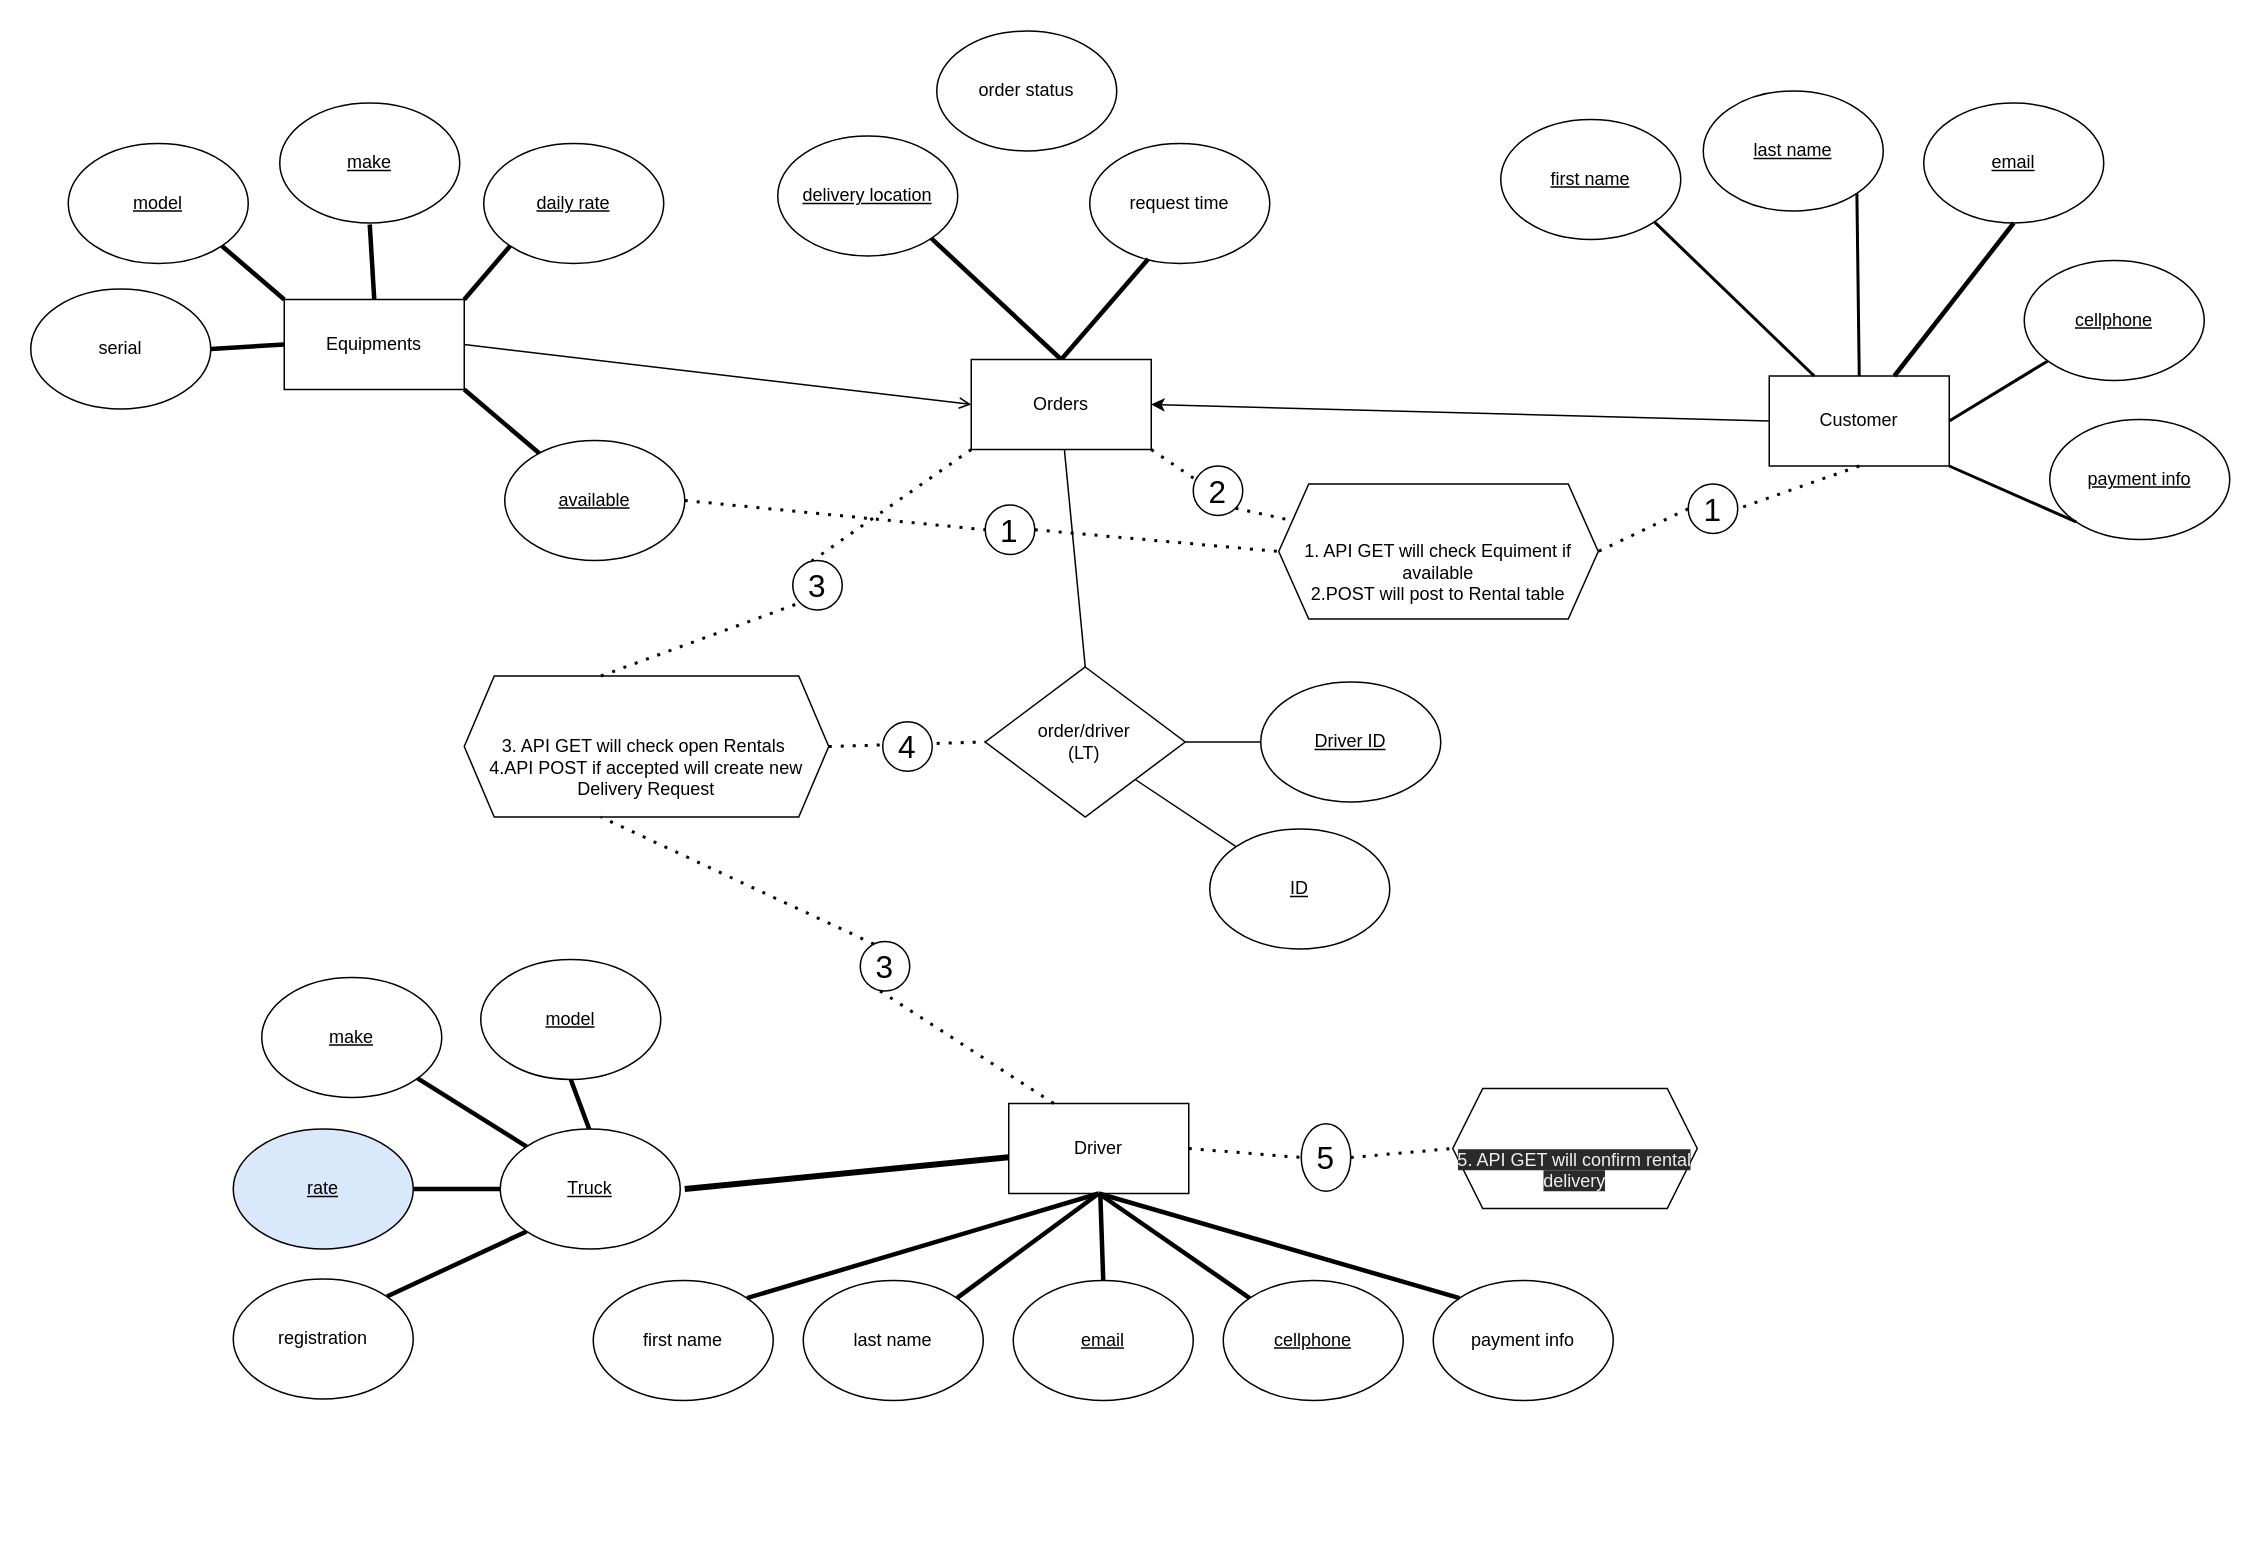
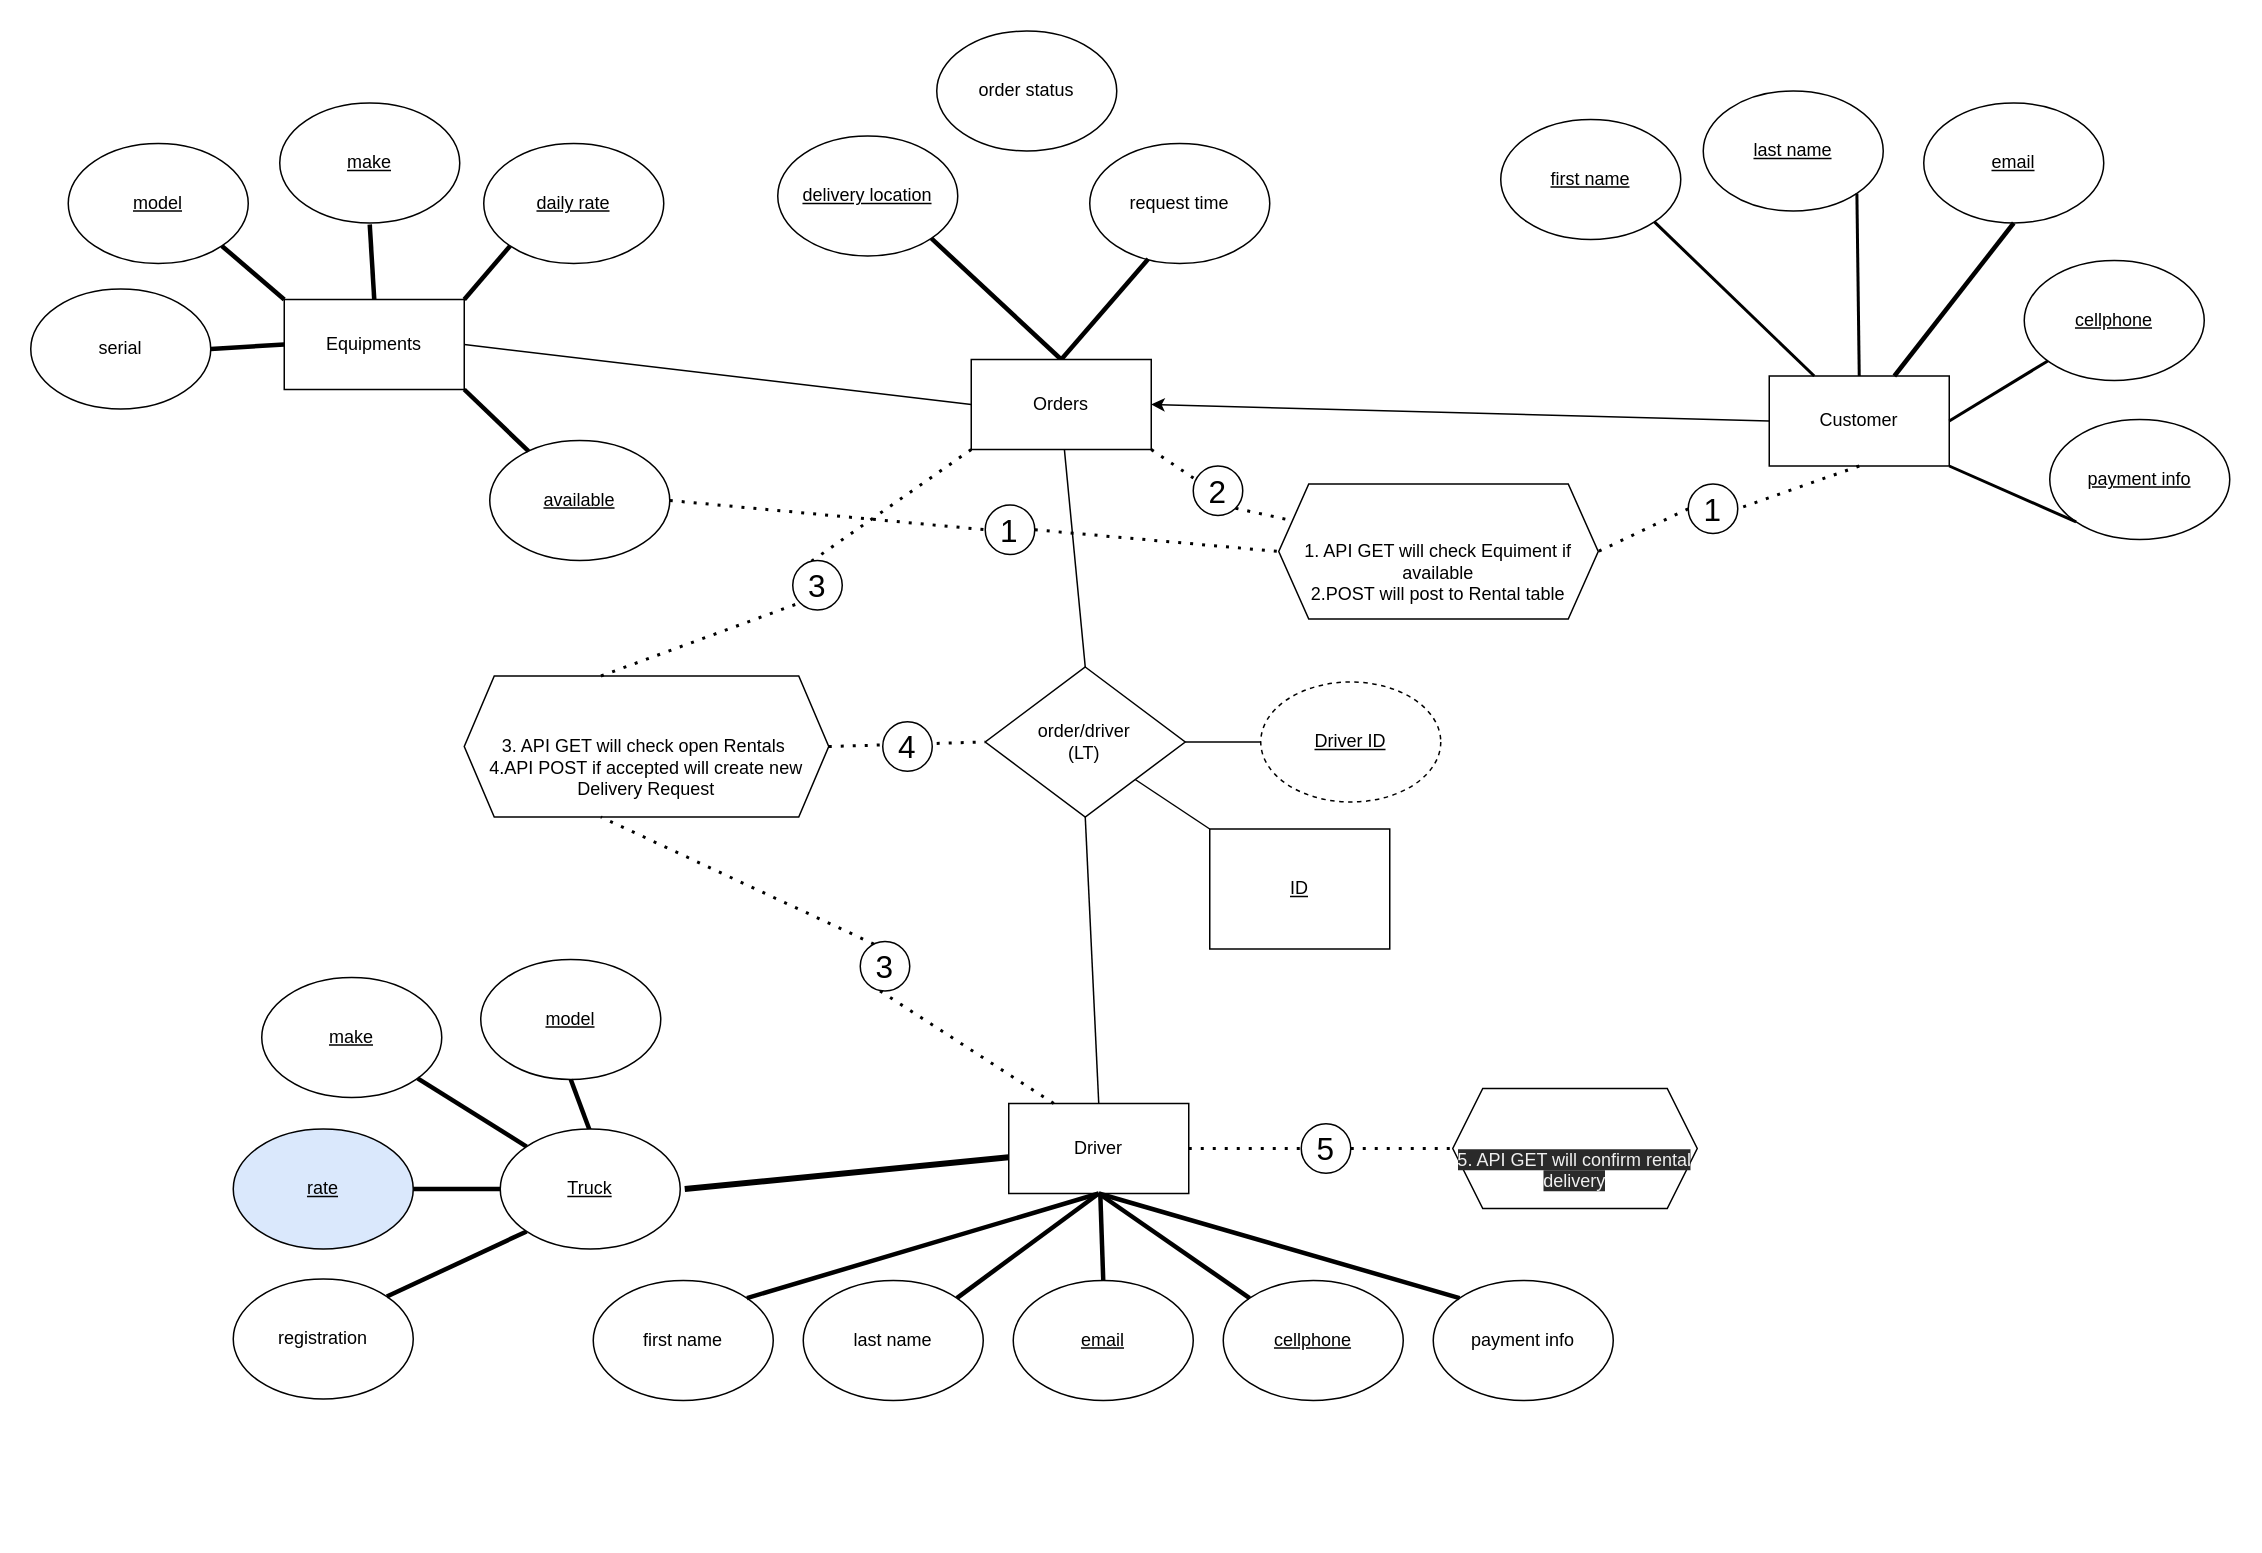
(965, 404) -> (965, 404)
(595, 500) -> (580, 500)
(1351, 742) -> (1351, 742)
(1300, 889) -> (1300, 889)
none -> (1092, 960)
(1326, 1157) -> (1326, 1148)
